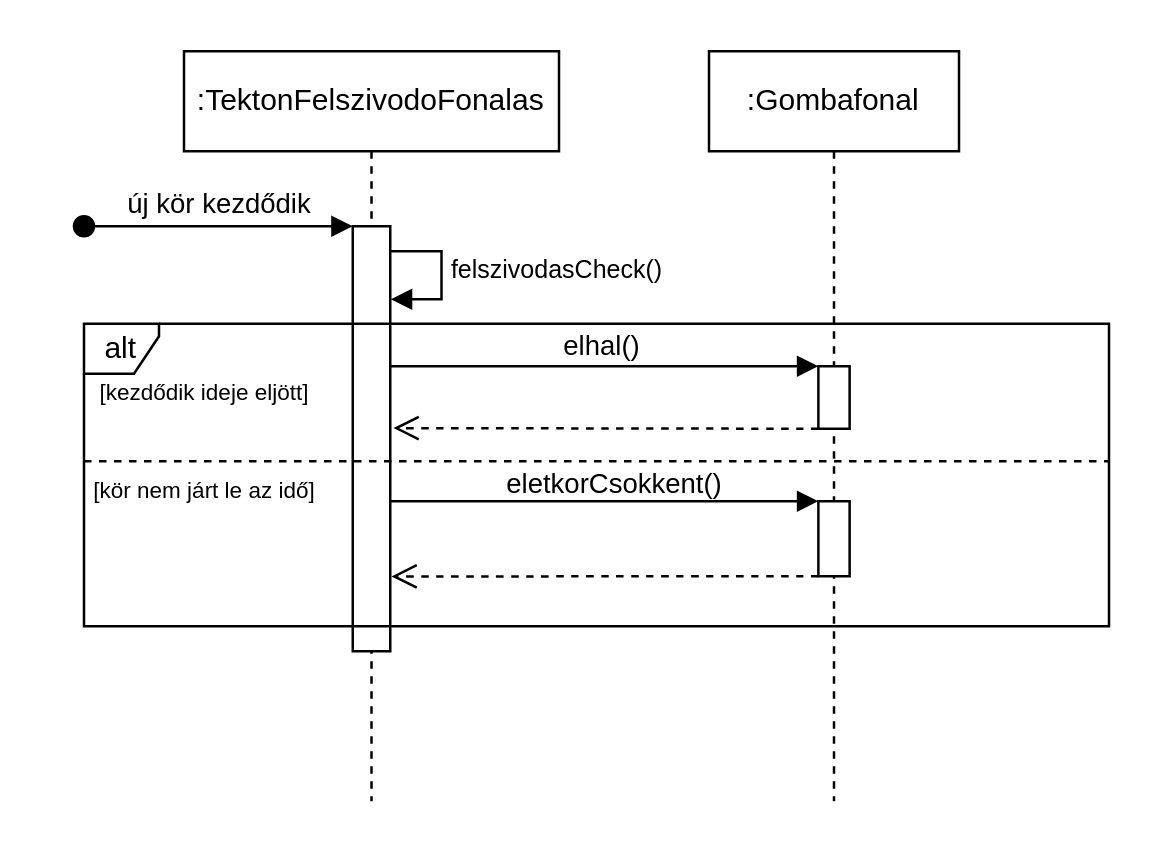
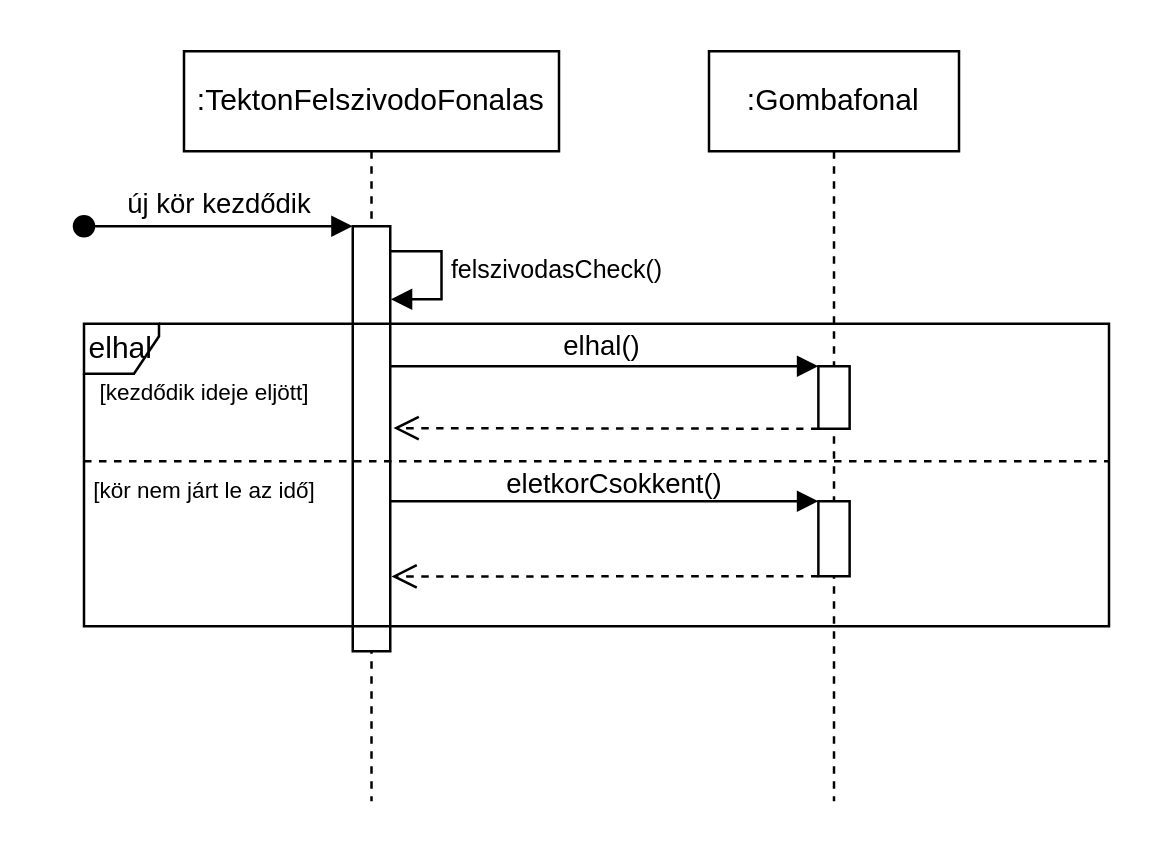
(121, 349) -> (121, 349)
